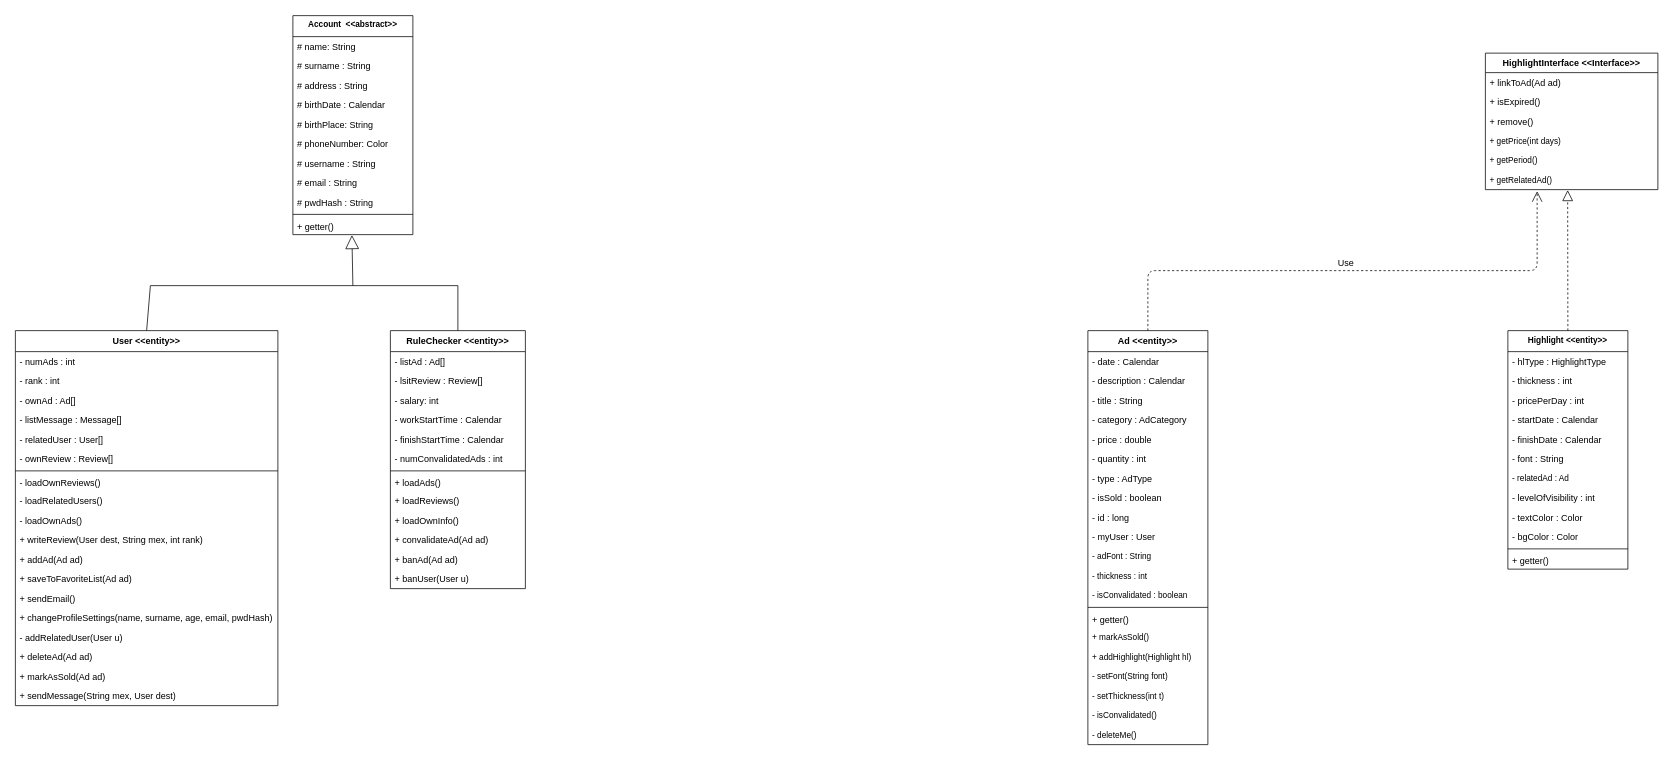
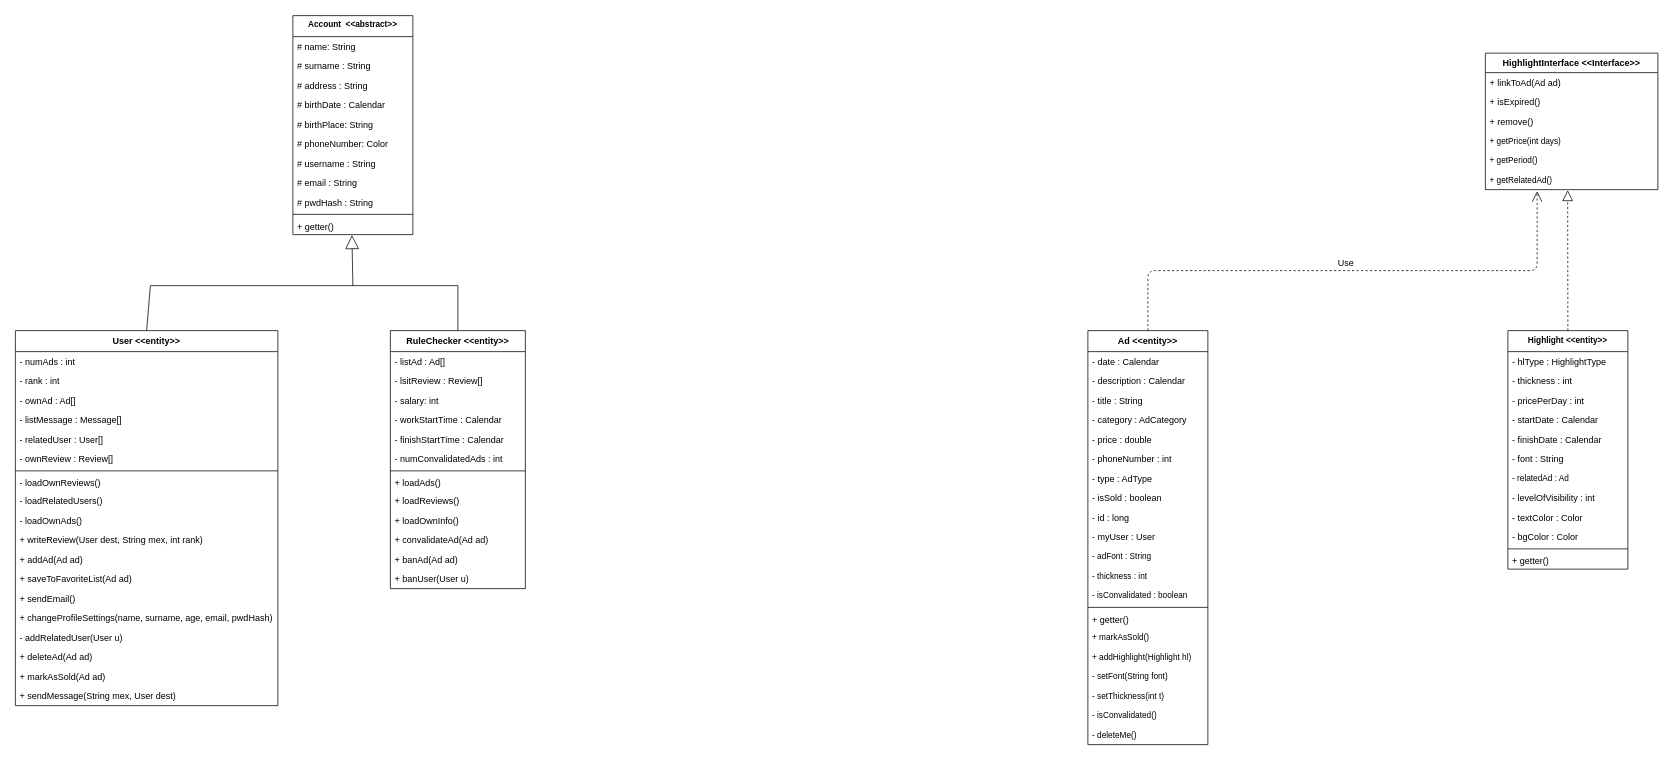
(1125, 459) -> (1134, 459)
